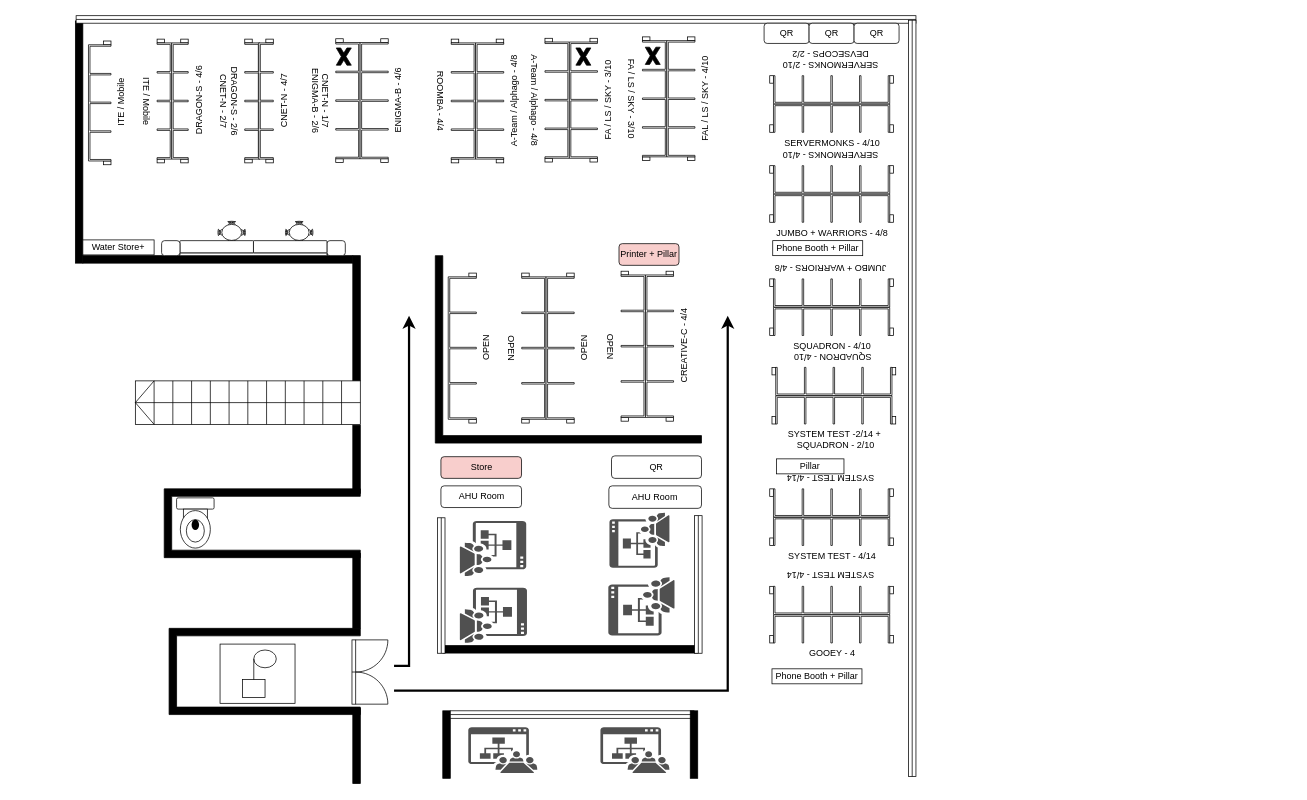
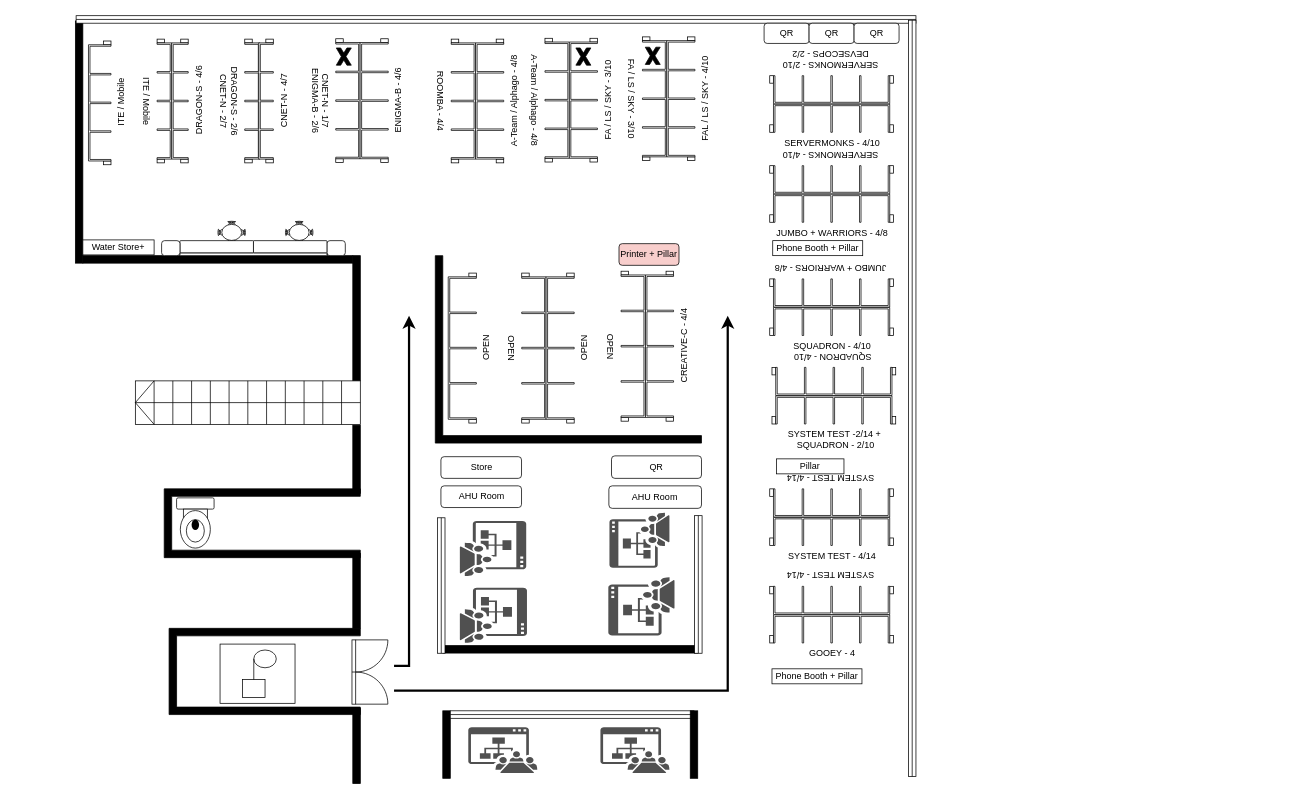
(481, 467) -> (481, 467)
